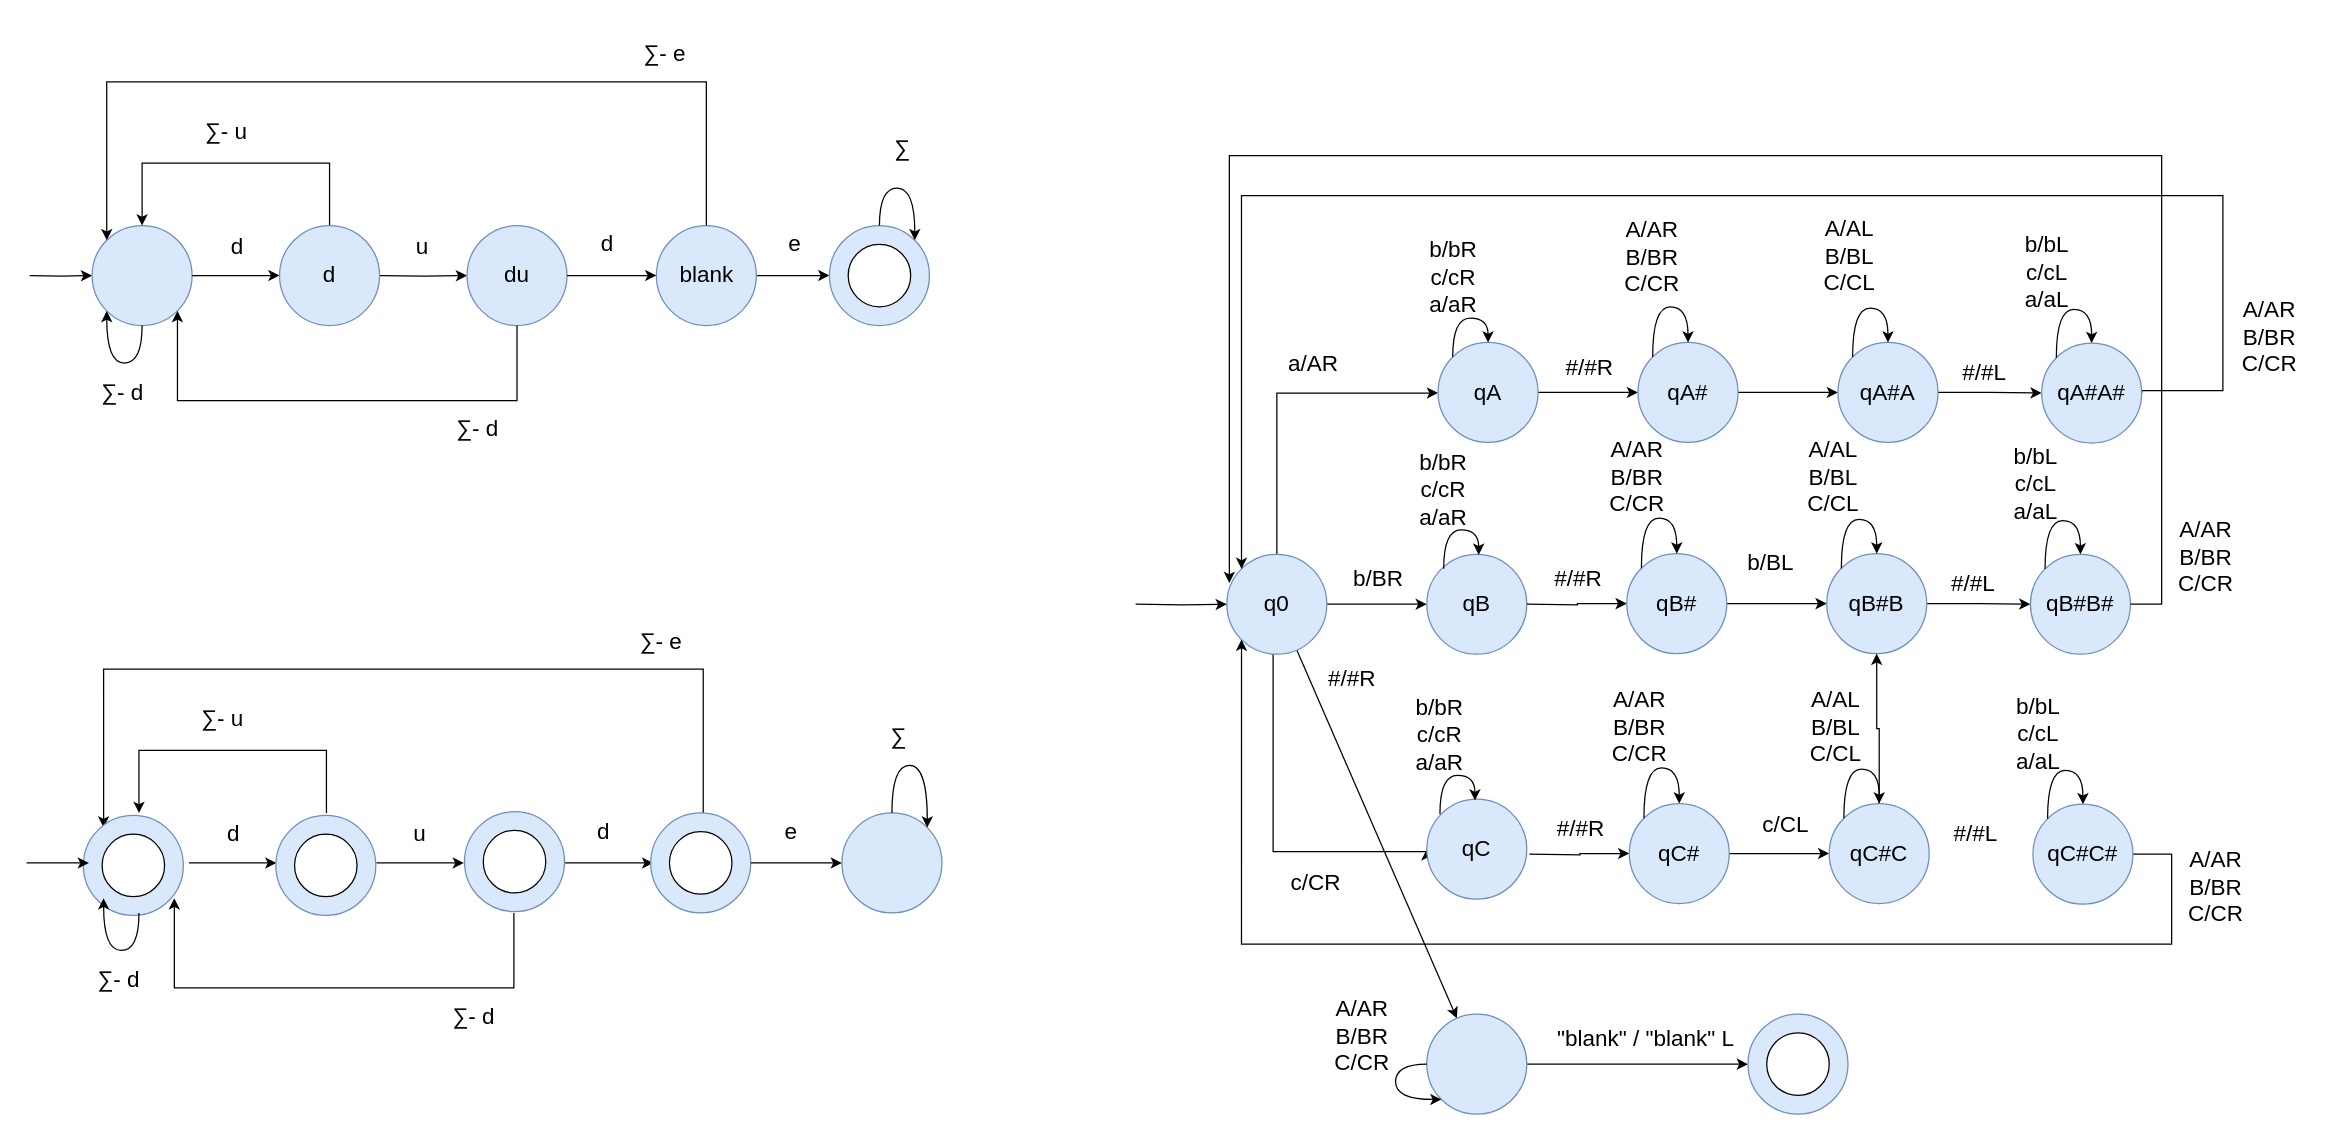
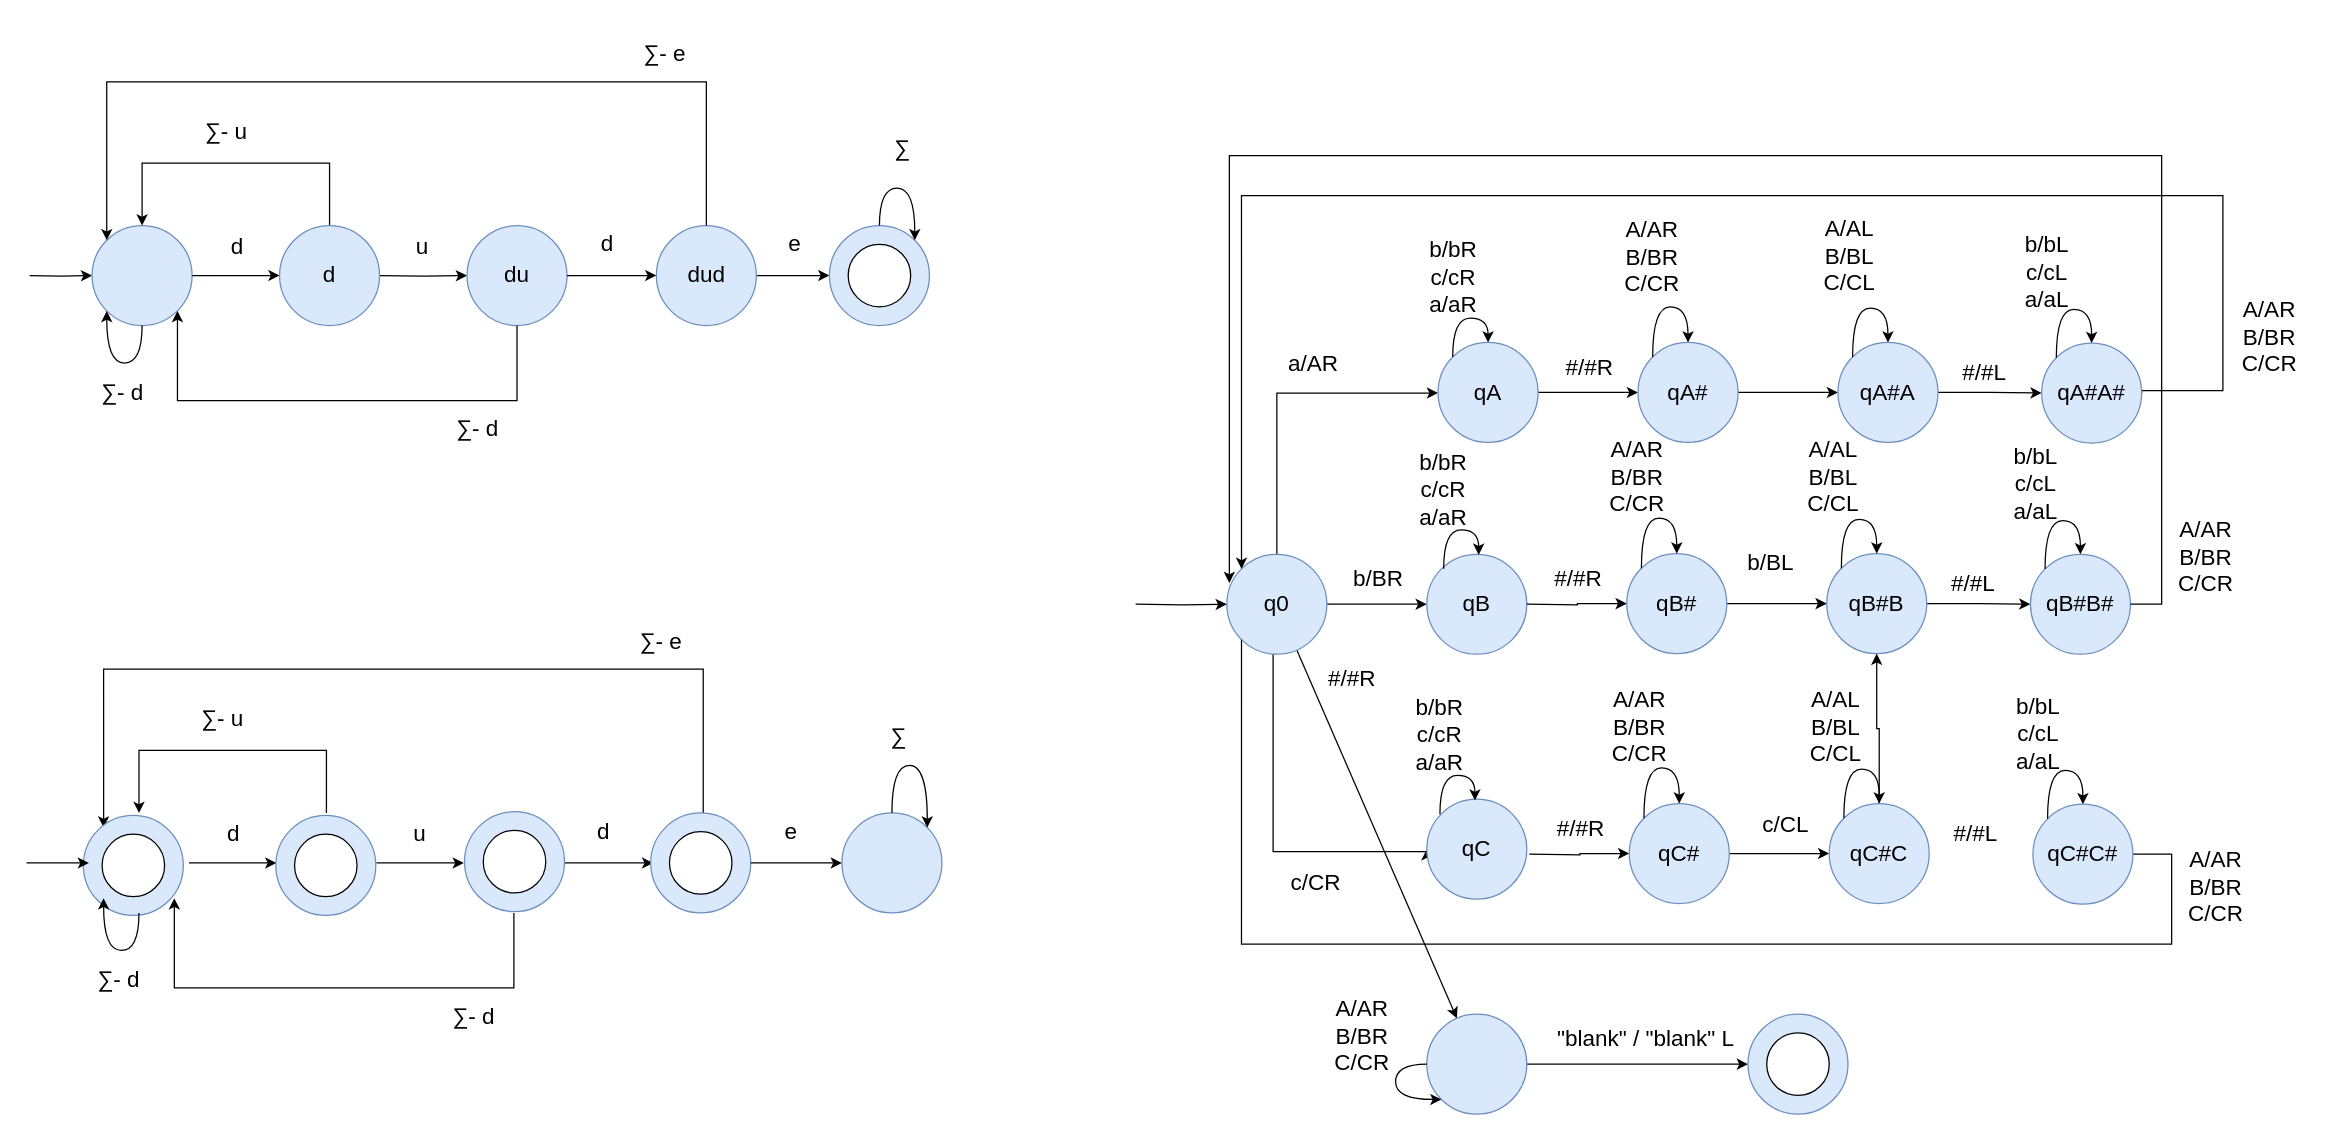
(707, 276) -> (707, 276)
(1242, 650) -> (1242, 646)
